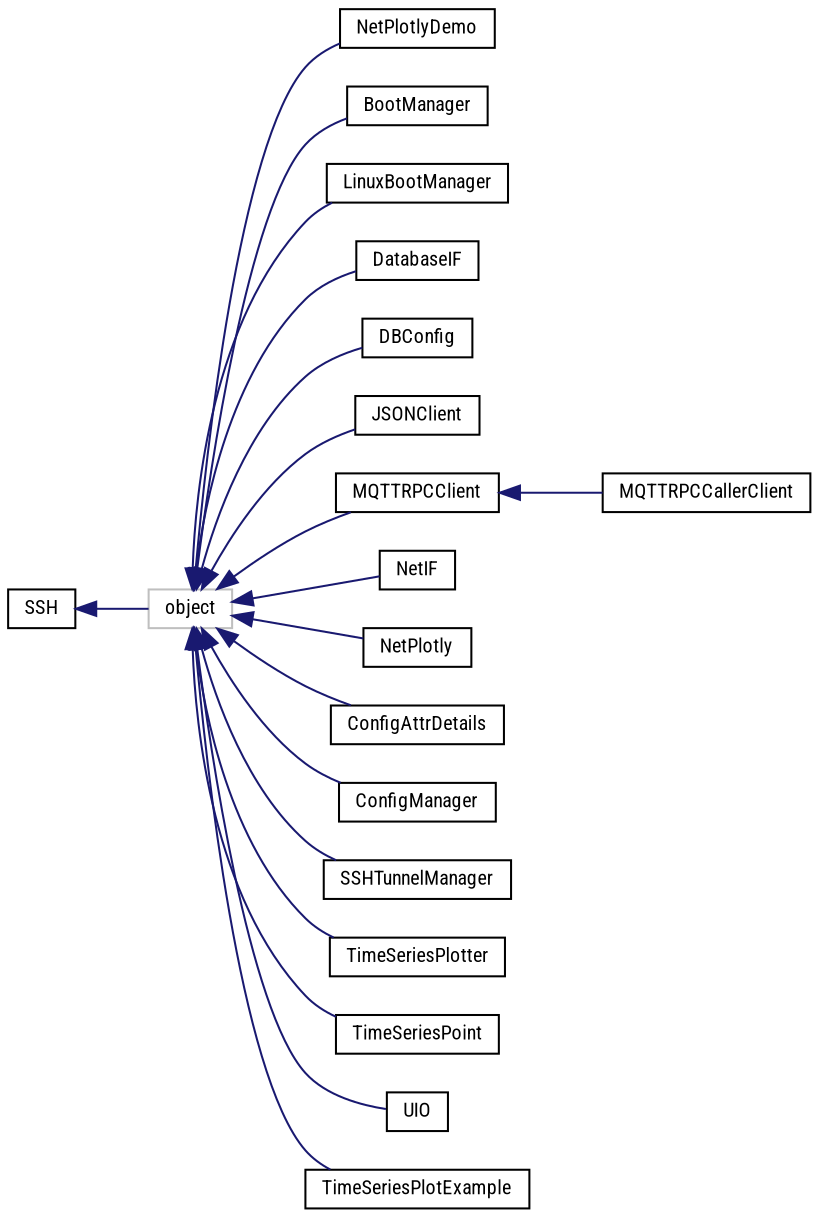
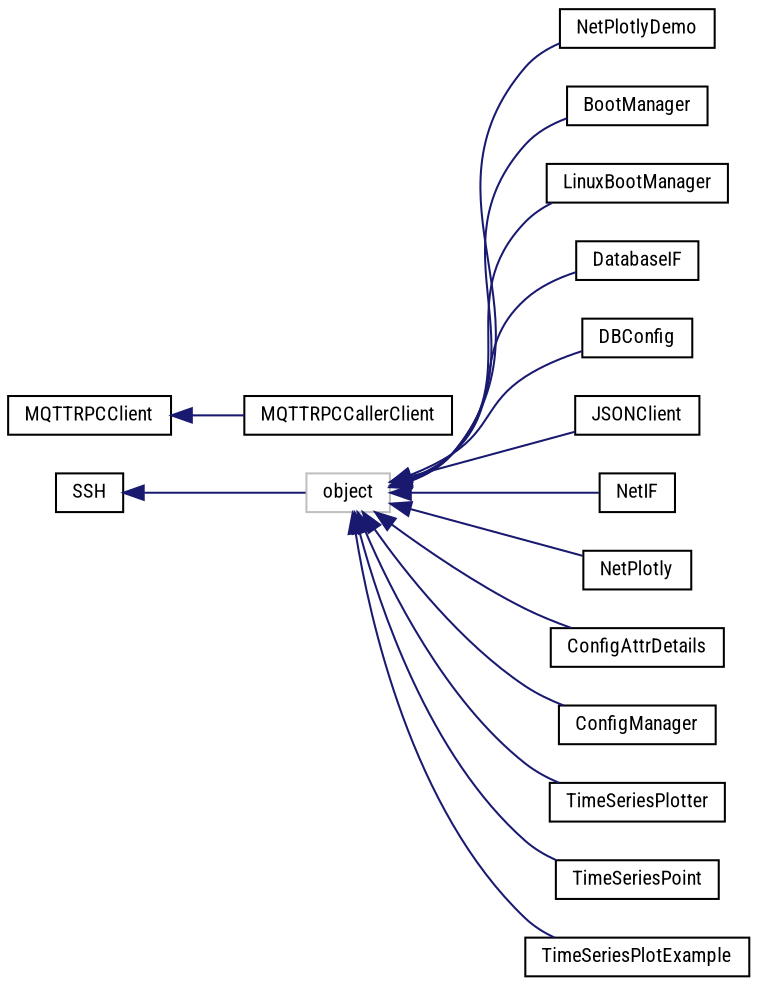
(290, 540) -> none
(417, 880) -> none
(417, 1112) -> none
